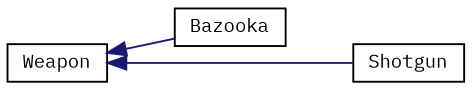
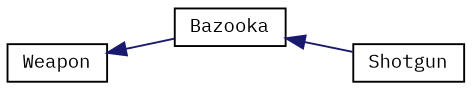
(240, 63) -> (329, 47)
